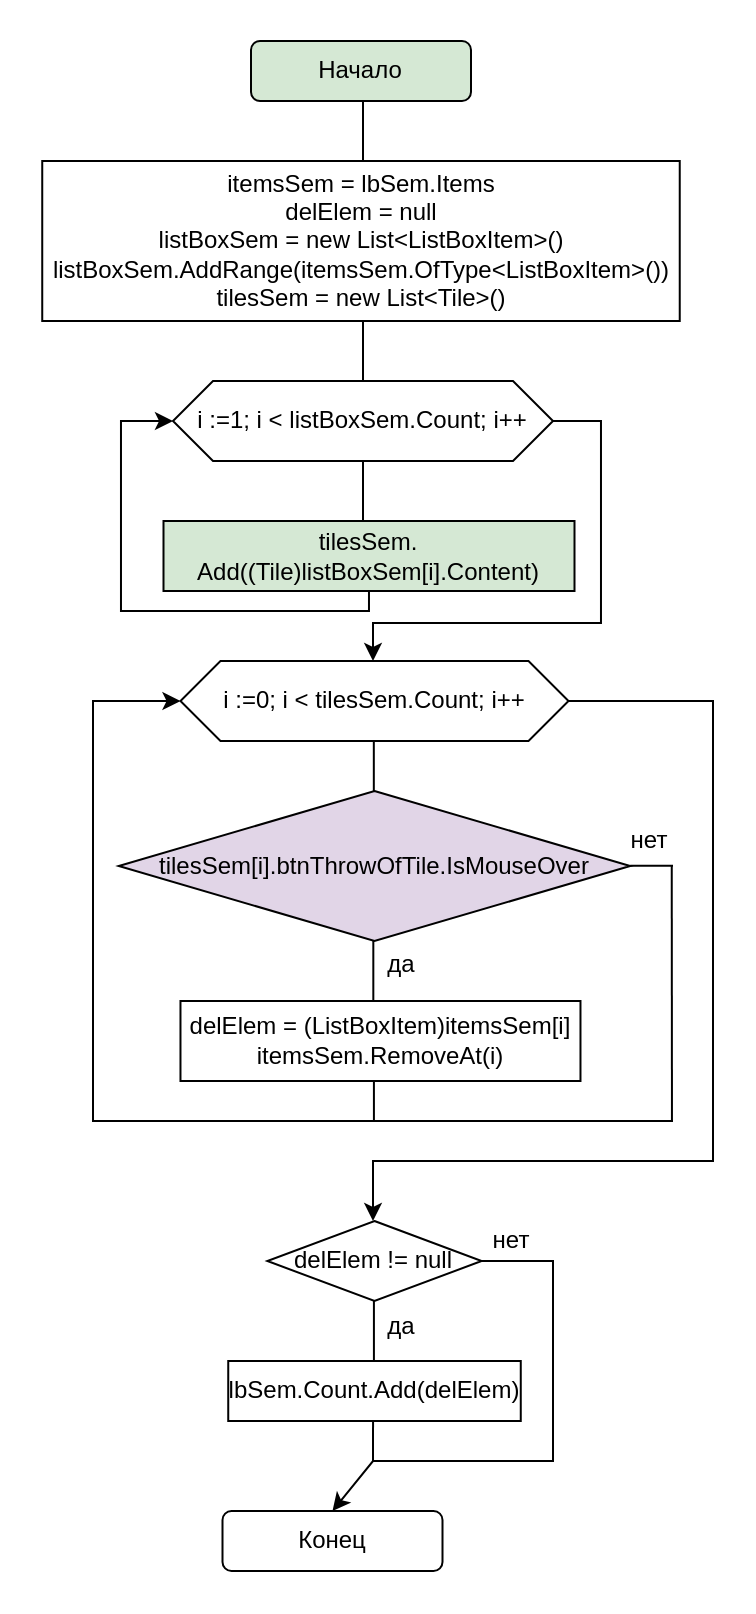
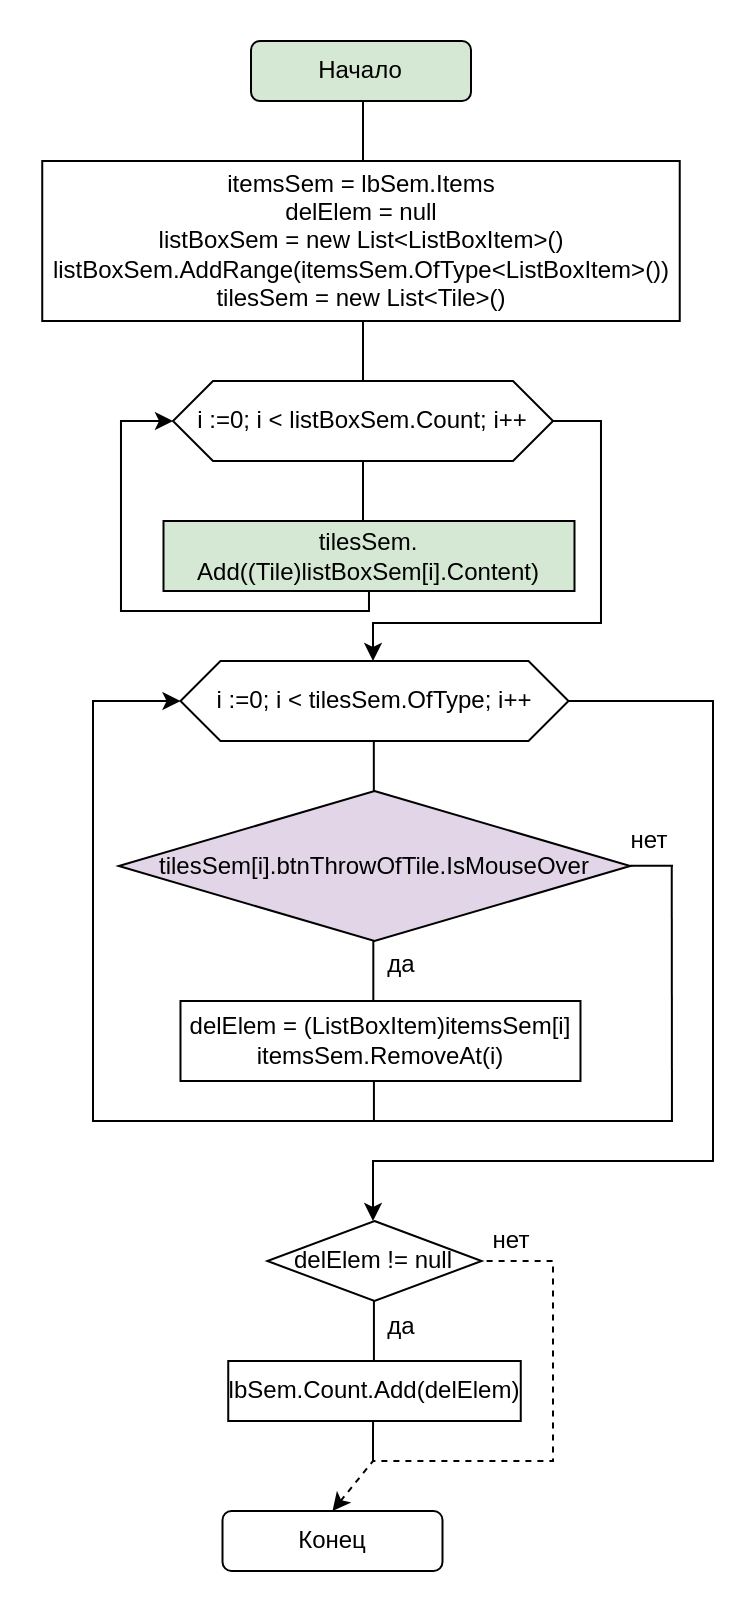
(363, 421) -> (363, 421)
(375, 701) -> (375, 701)
(553, 1439) -> (553, 1439)
